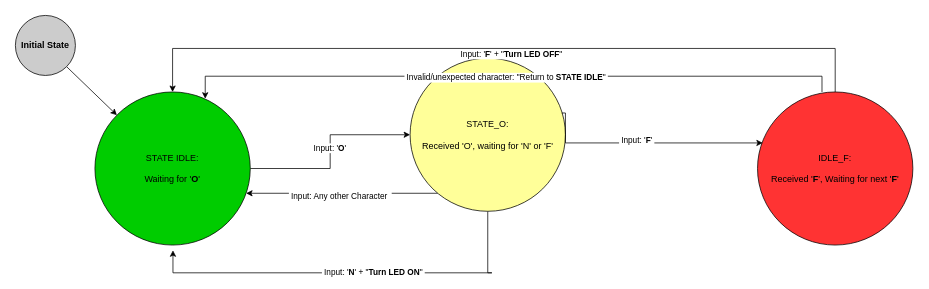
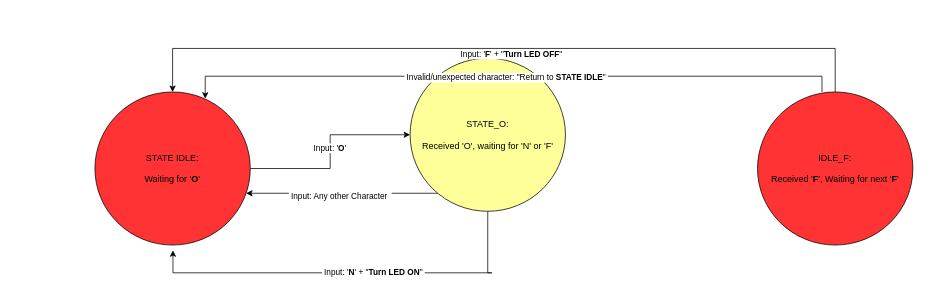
(45, 45) -> none
(99, 98) -> none
(634, 143) -> none
(173, 168) -> (173, 168)
